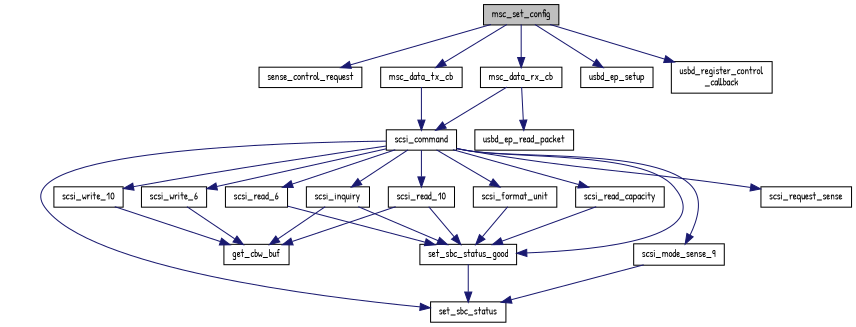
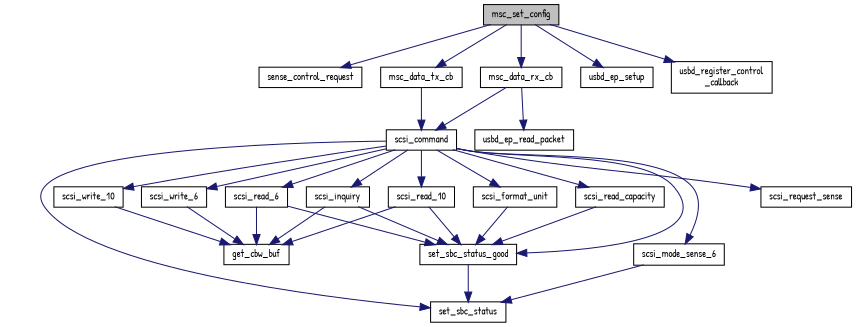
none -> (256, 220)
(679, 255) -> (679, 255)
